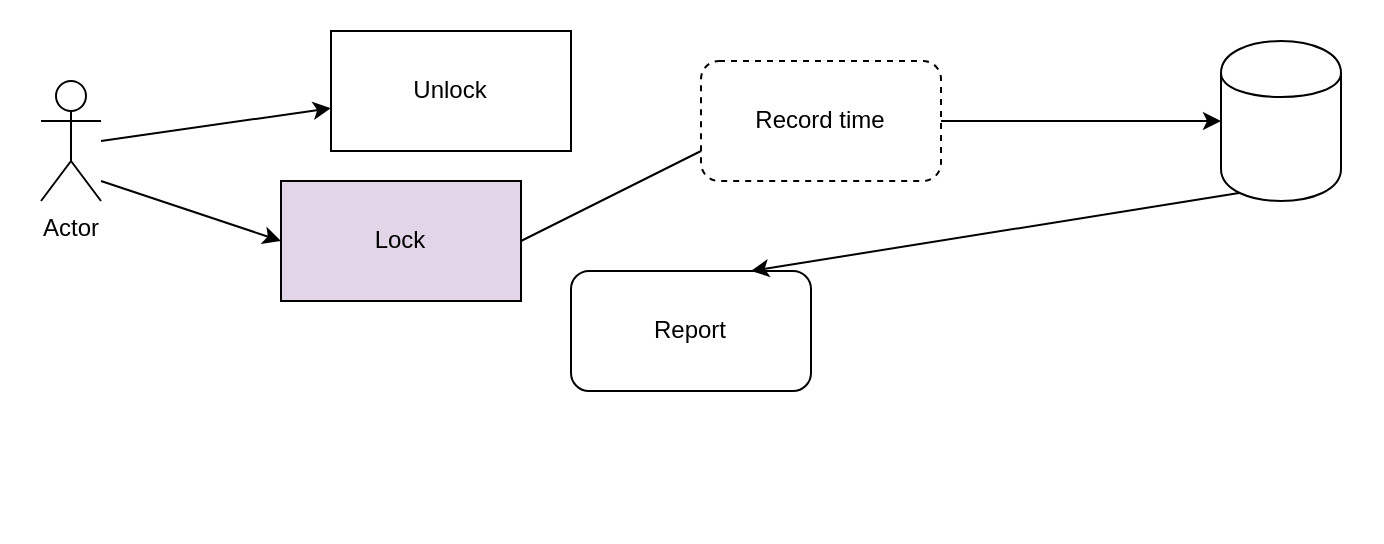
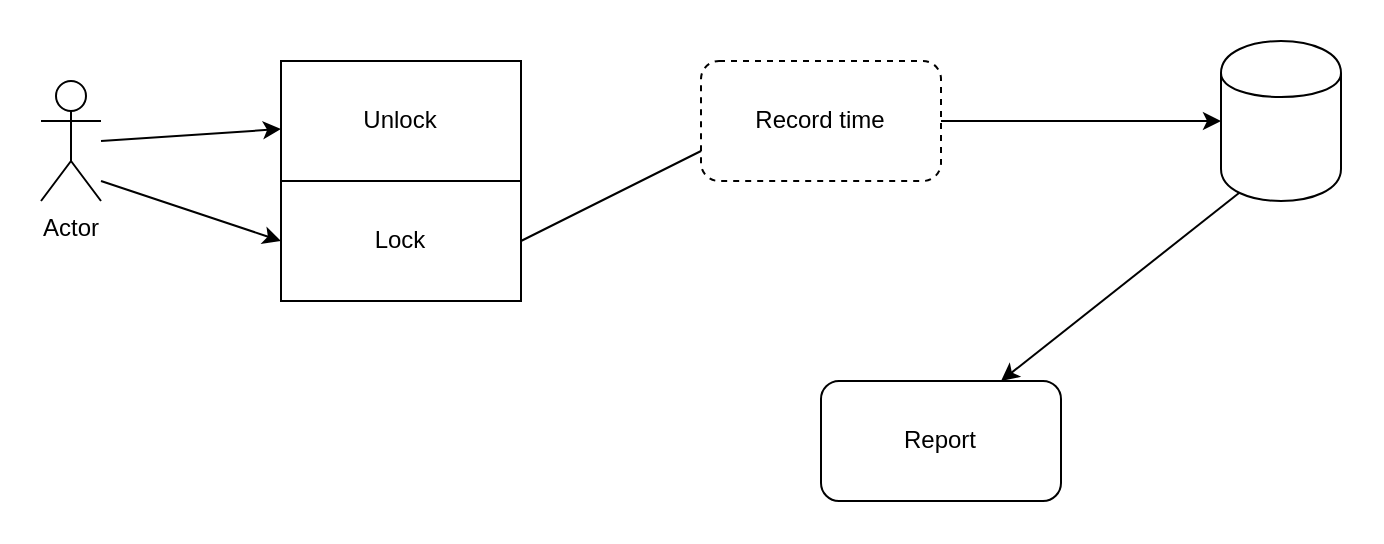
(451, 91) -> (401, 121)
(401, 241) -> (401, 241)
(691, 331) -> (941, 441)
